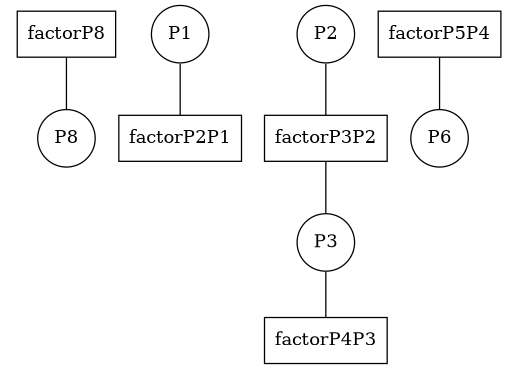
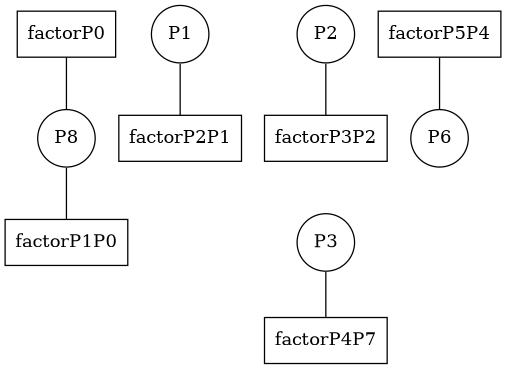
(66, 34) -> (66, 34)
(326, 188) -> none
none -> (66, 242)
(326, 341) -> (326, 341)
